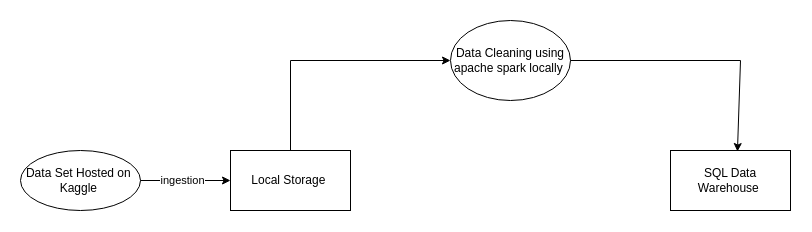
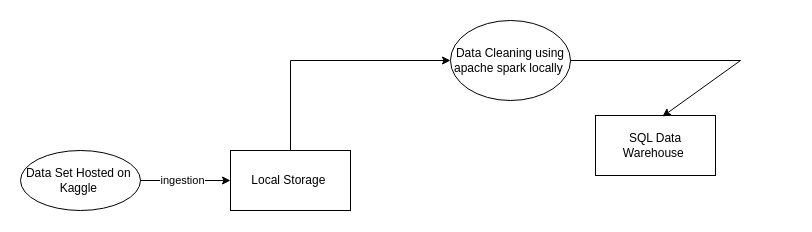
(731, 181) -> (656, 146)
